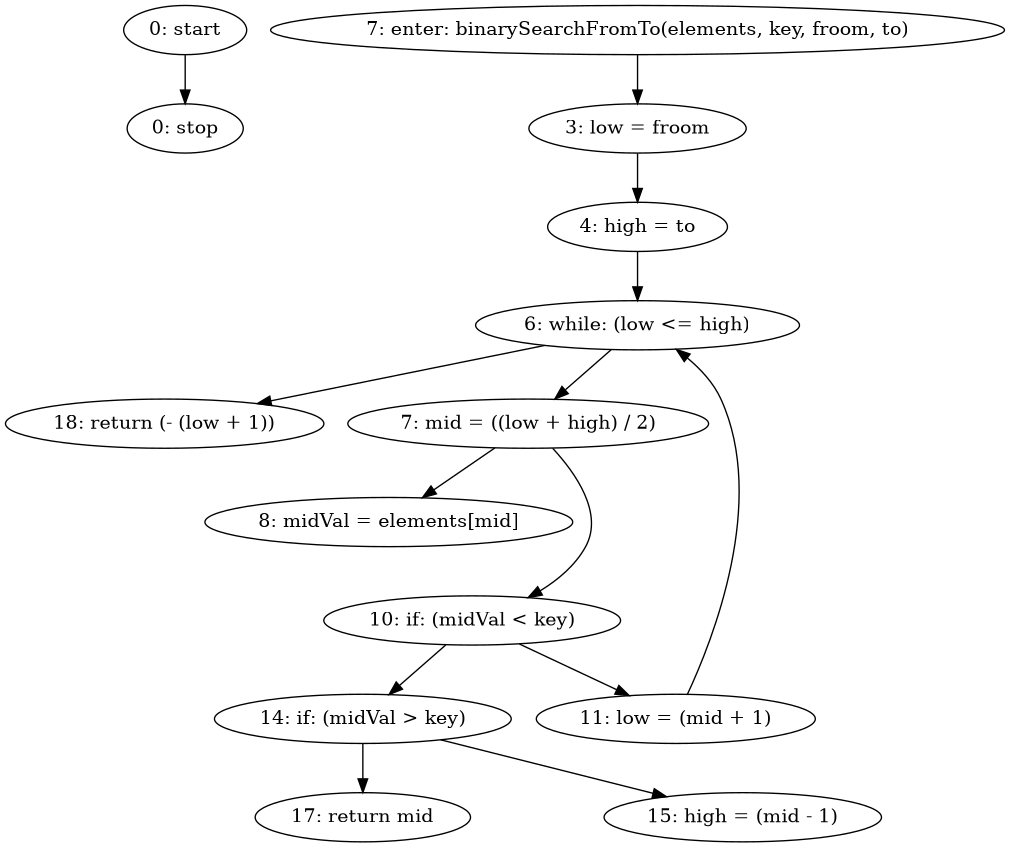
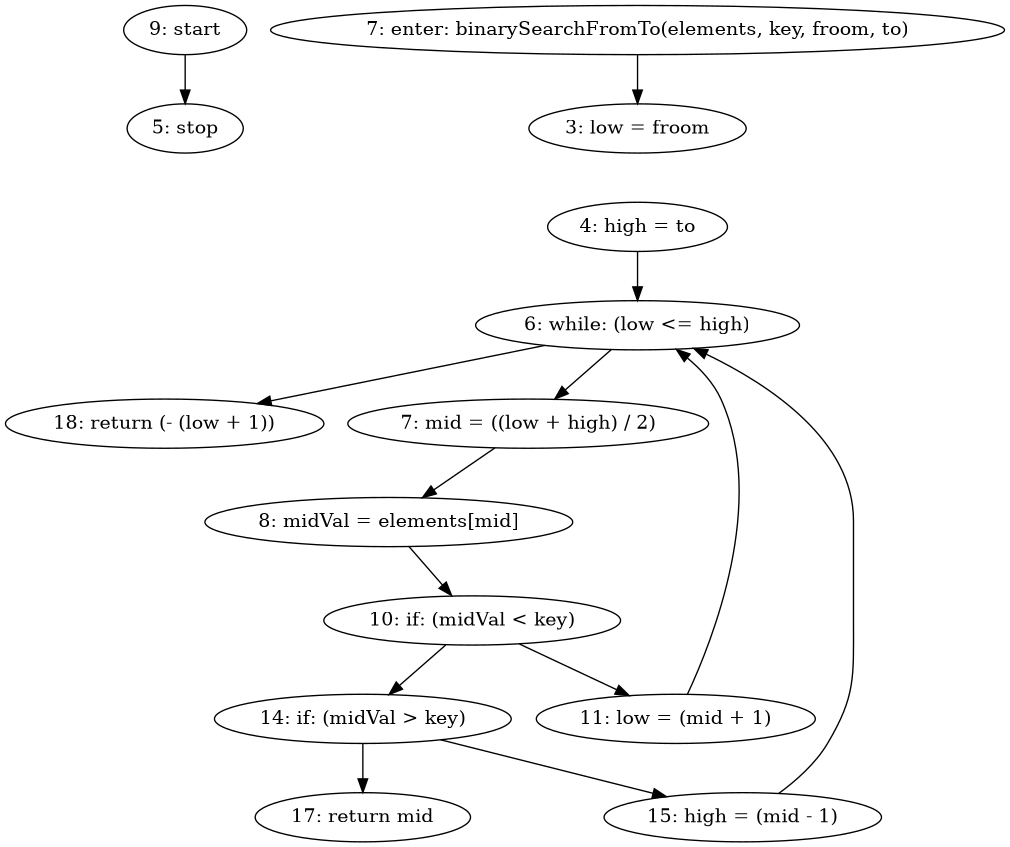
(185, 30) -> (185, 30)
(185, 128) -> (185, 128)
(638, 171) -> none
(591, 524) -> (426, 566)
none -> (853, 553)
